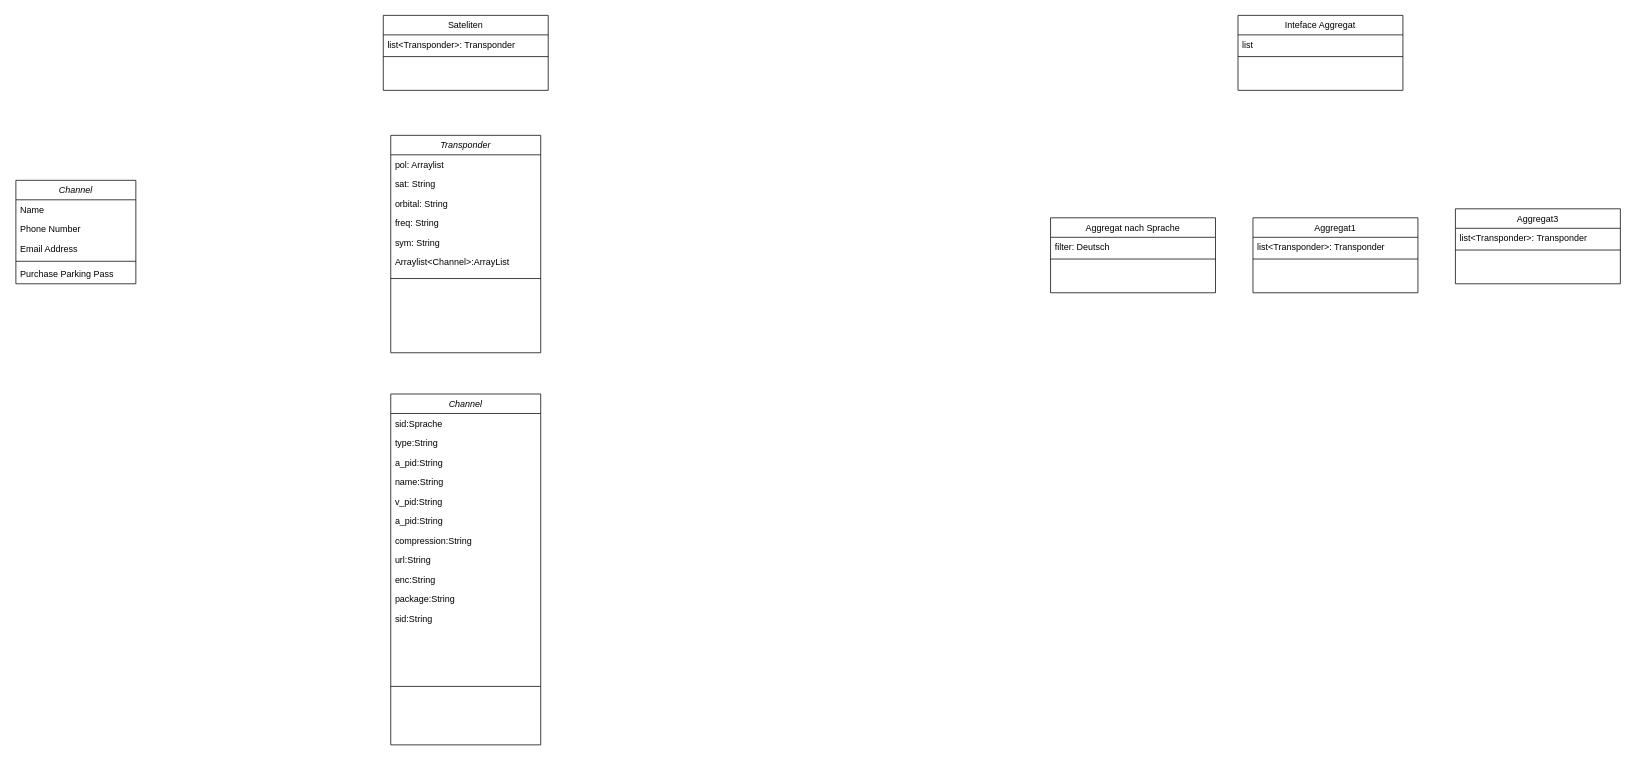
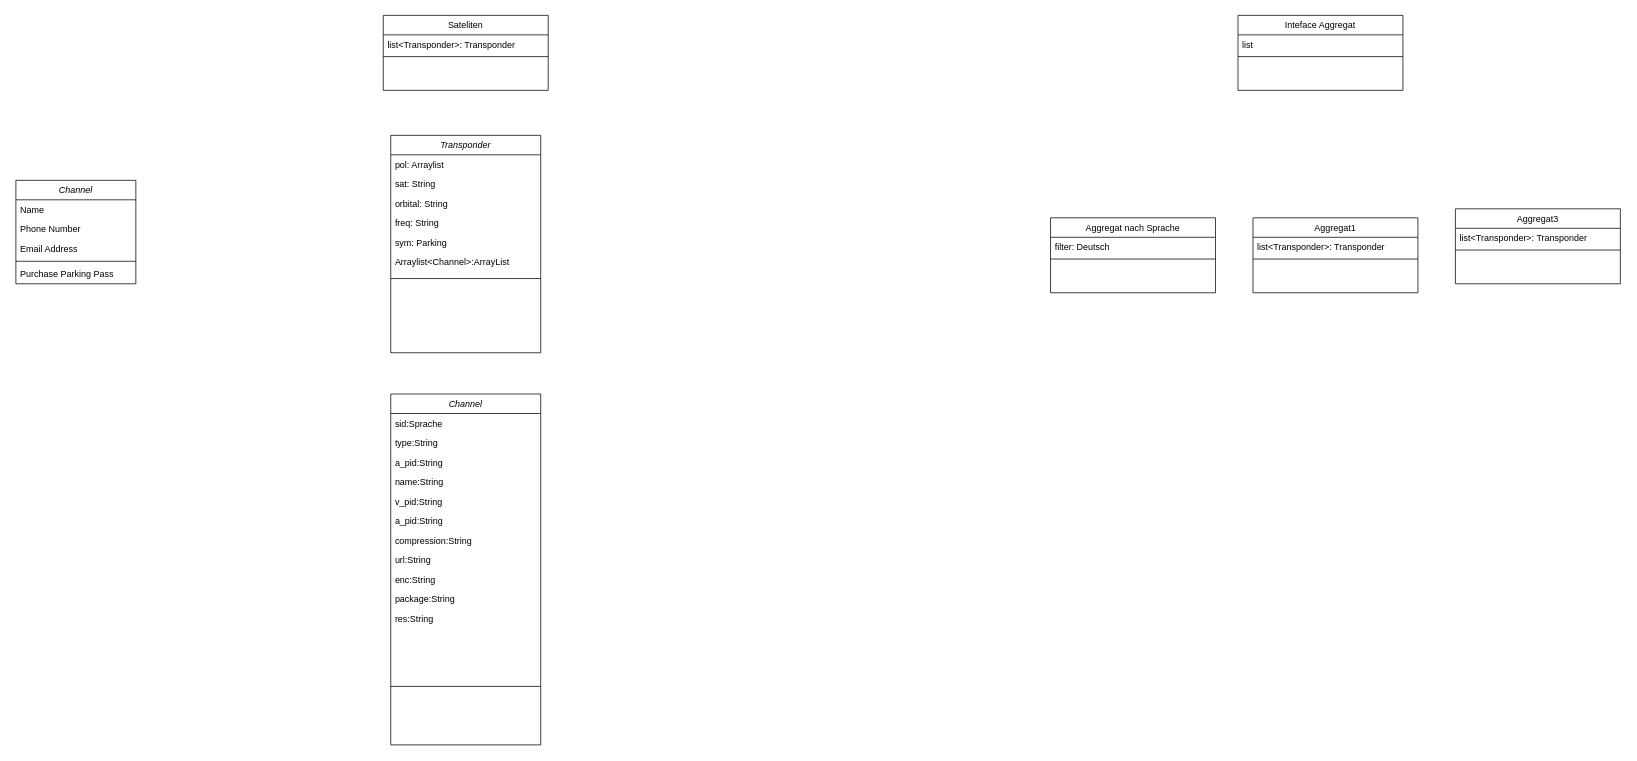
(419, 243) -> (421, 243)
(416, 619) -> (417, 619)
